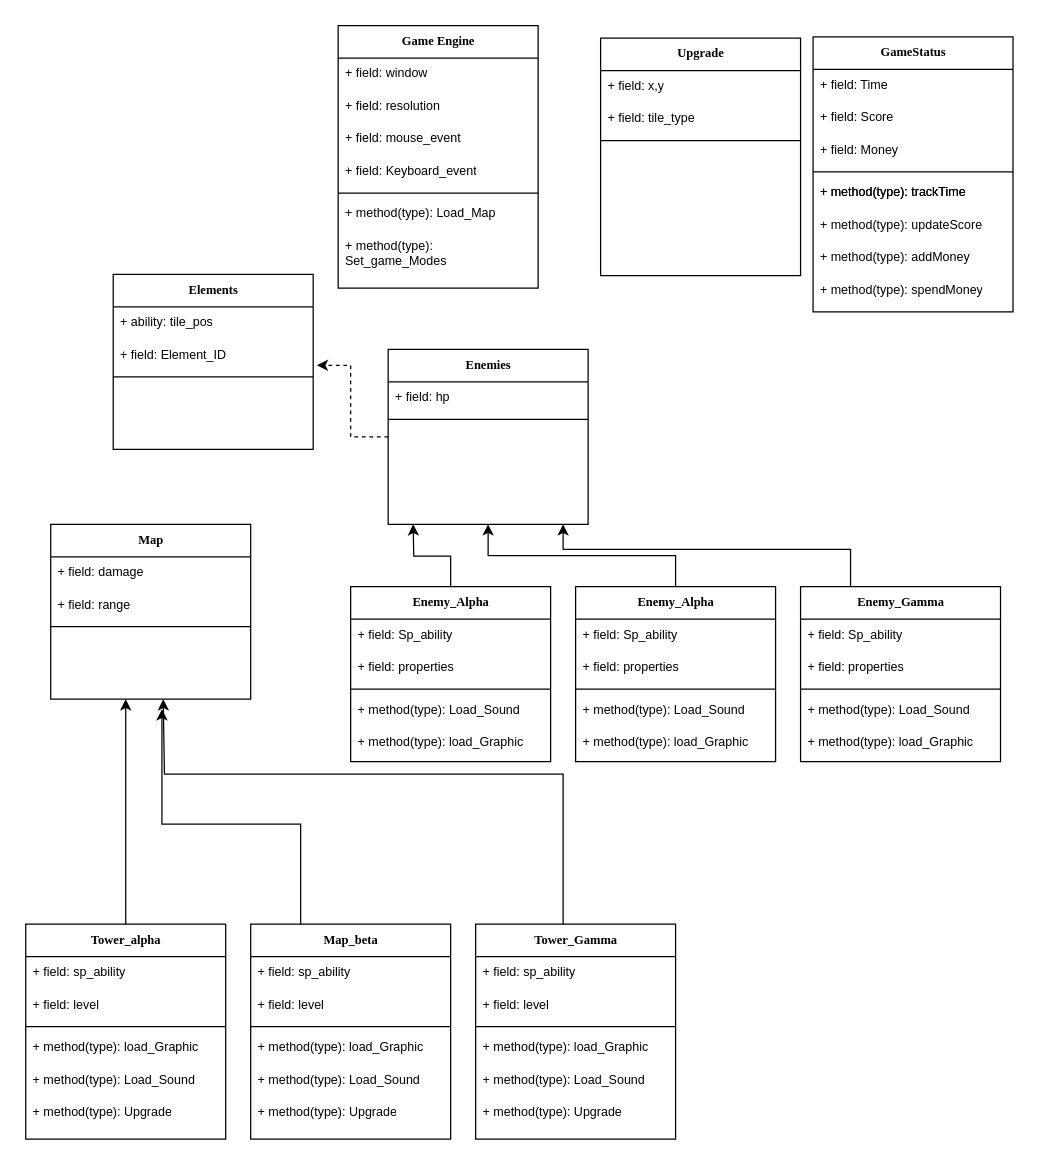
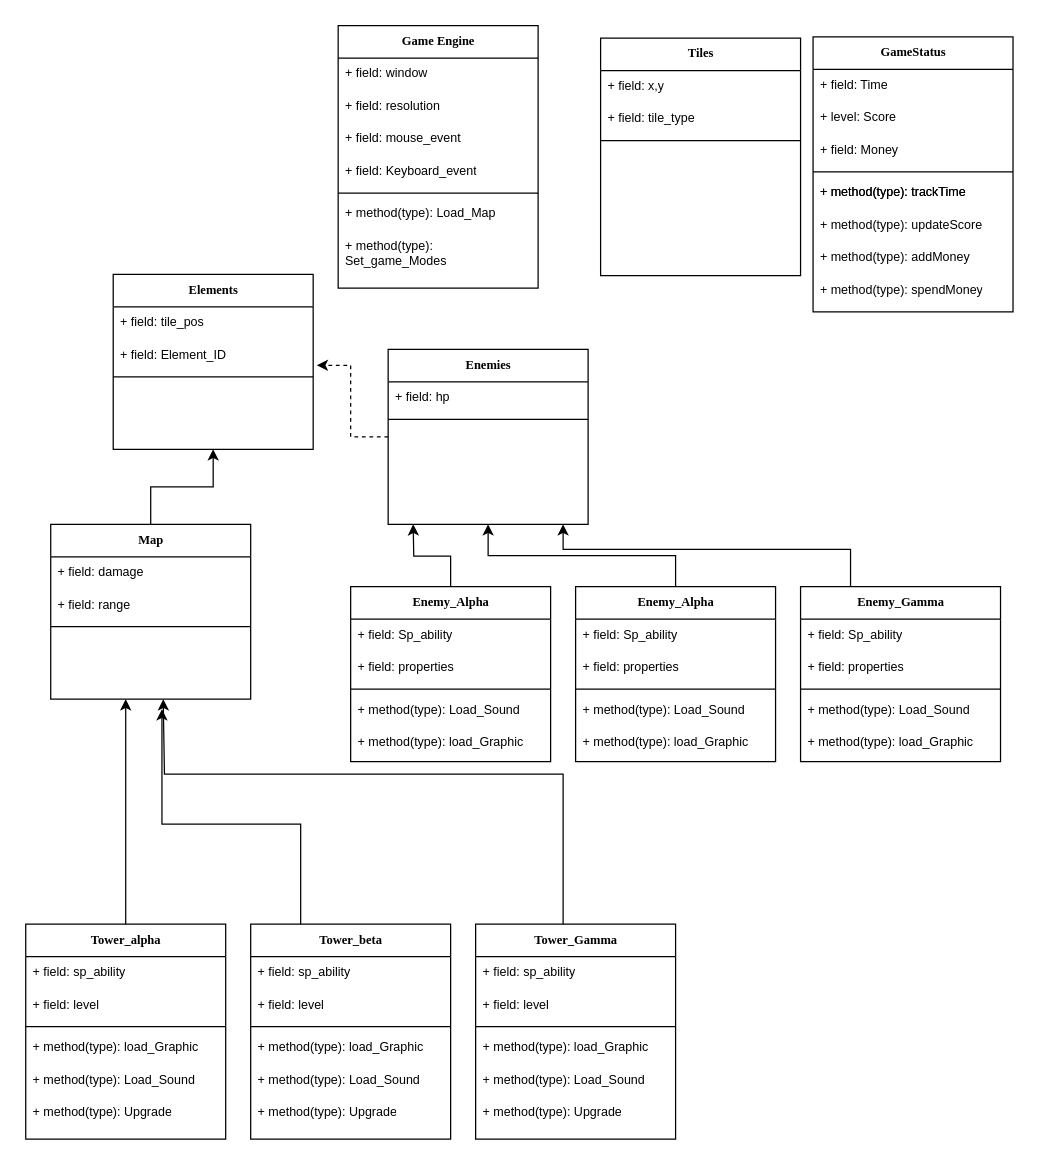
(701, 54) -> (701, 54)
(862, 118) -> (862, 118)
(174, 323) -> (169, 323)
none -> (179, 487)
(351, 941) -> (351, 941)
